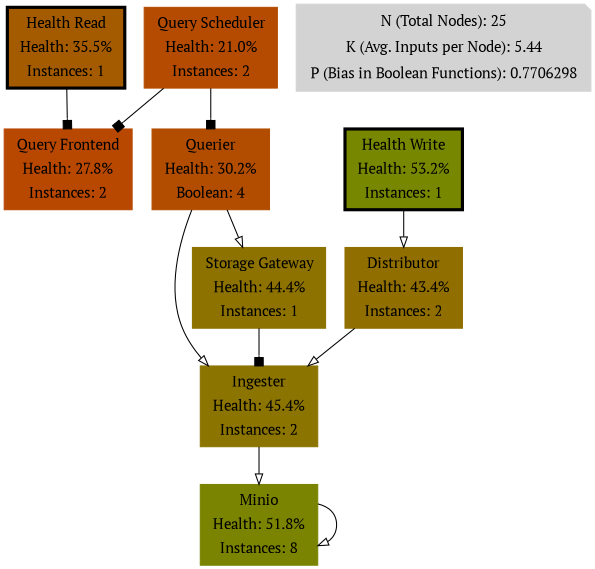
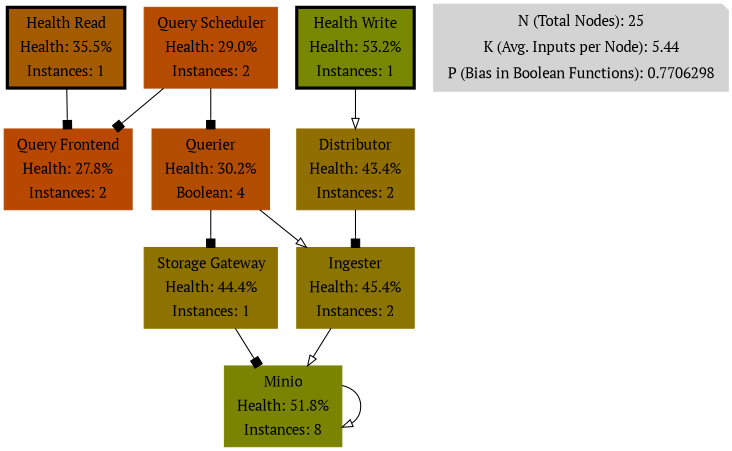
(211, 48) -> (211, 48)
(233, 224) -> (211, 223)
(259, 342) -> (244, 343)
(335, 344) -> (355, 223)
